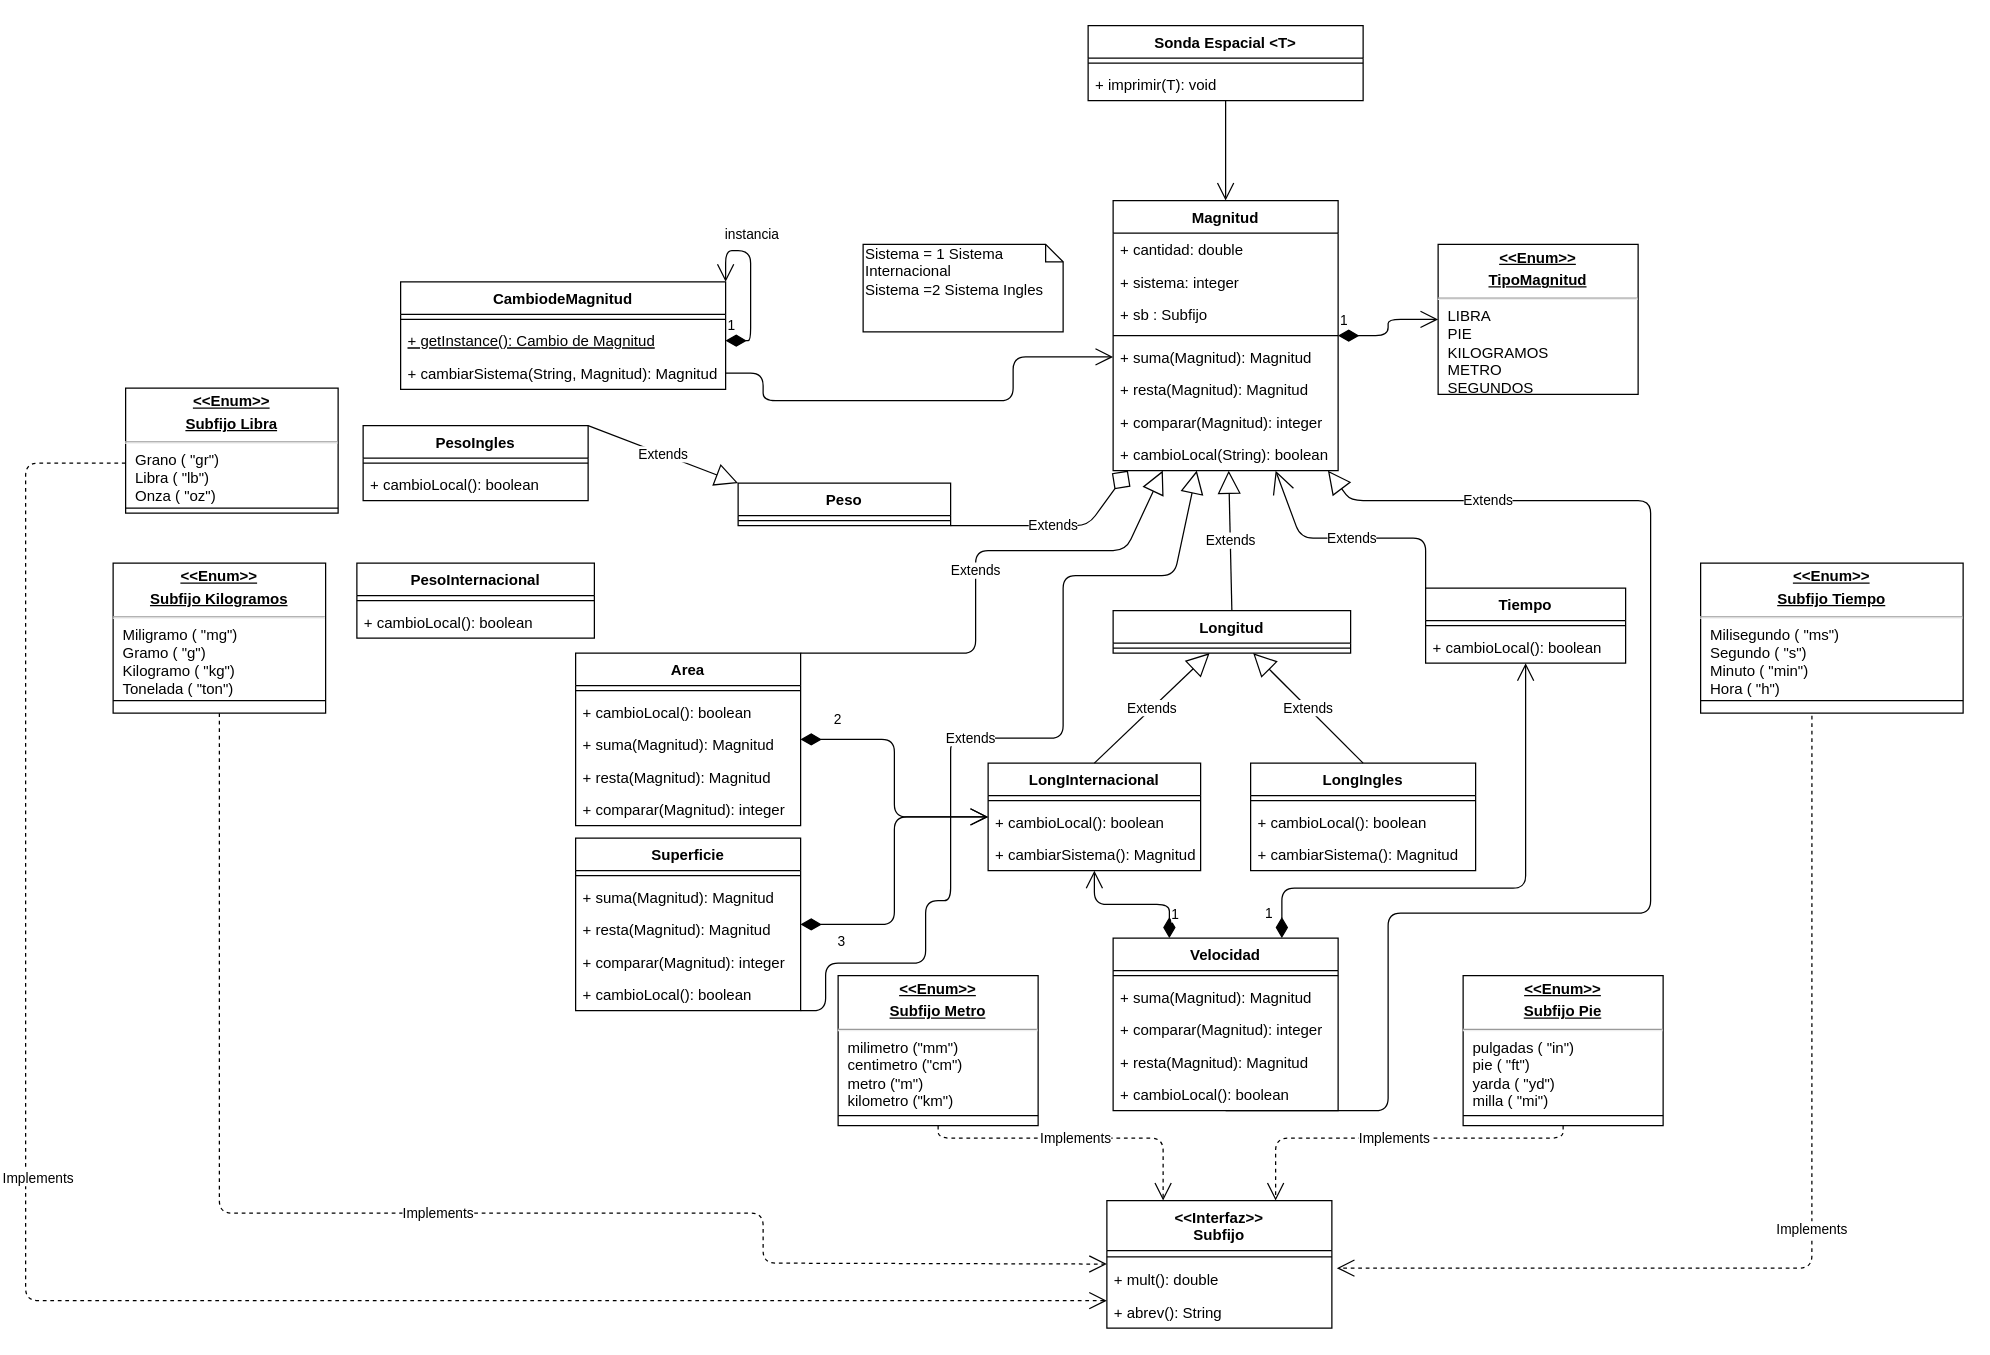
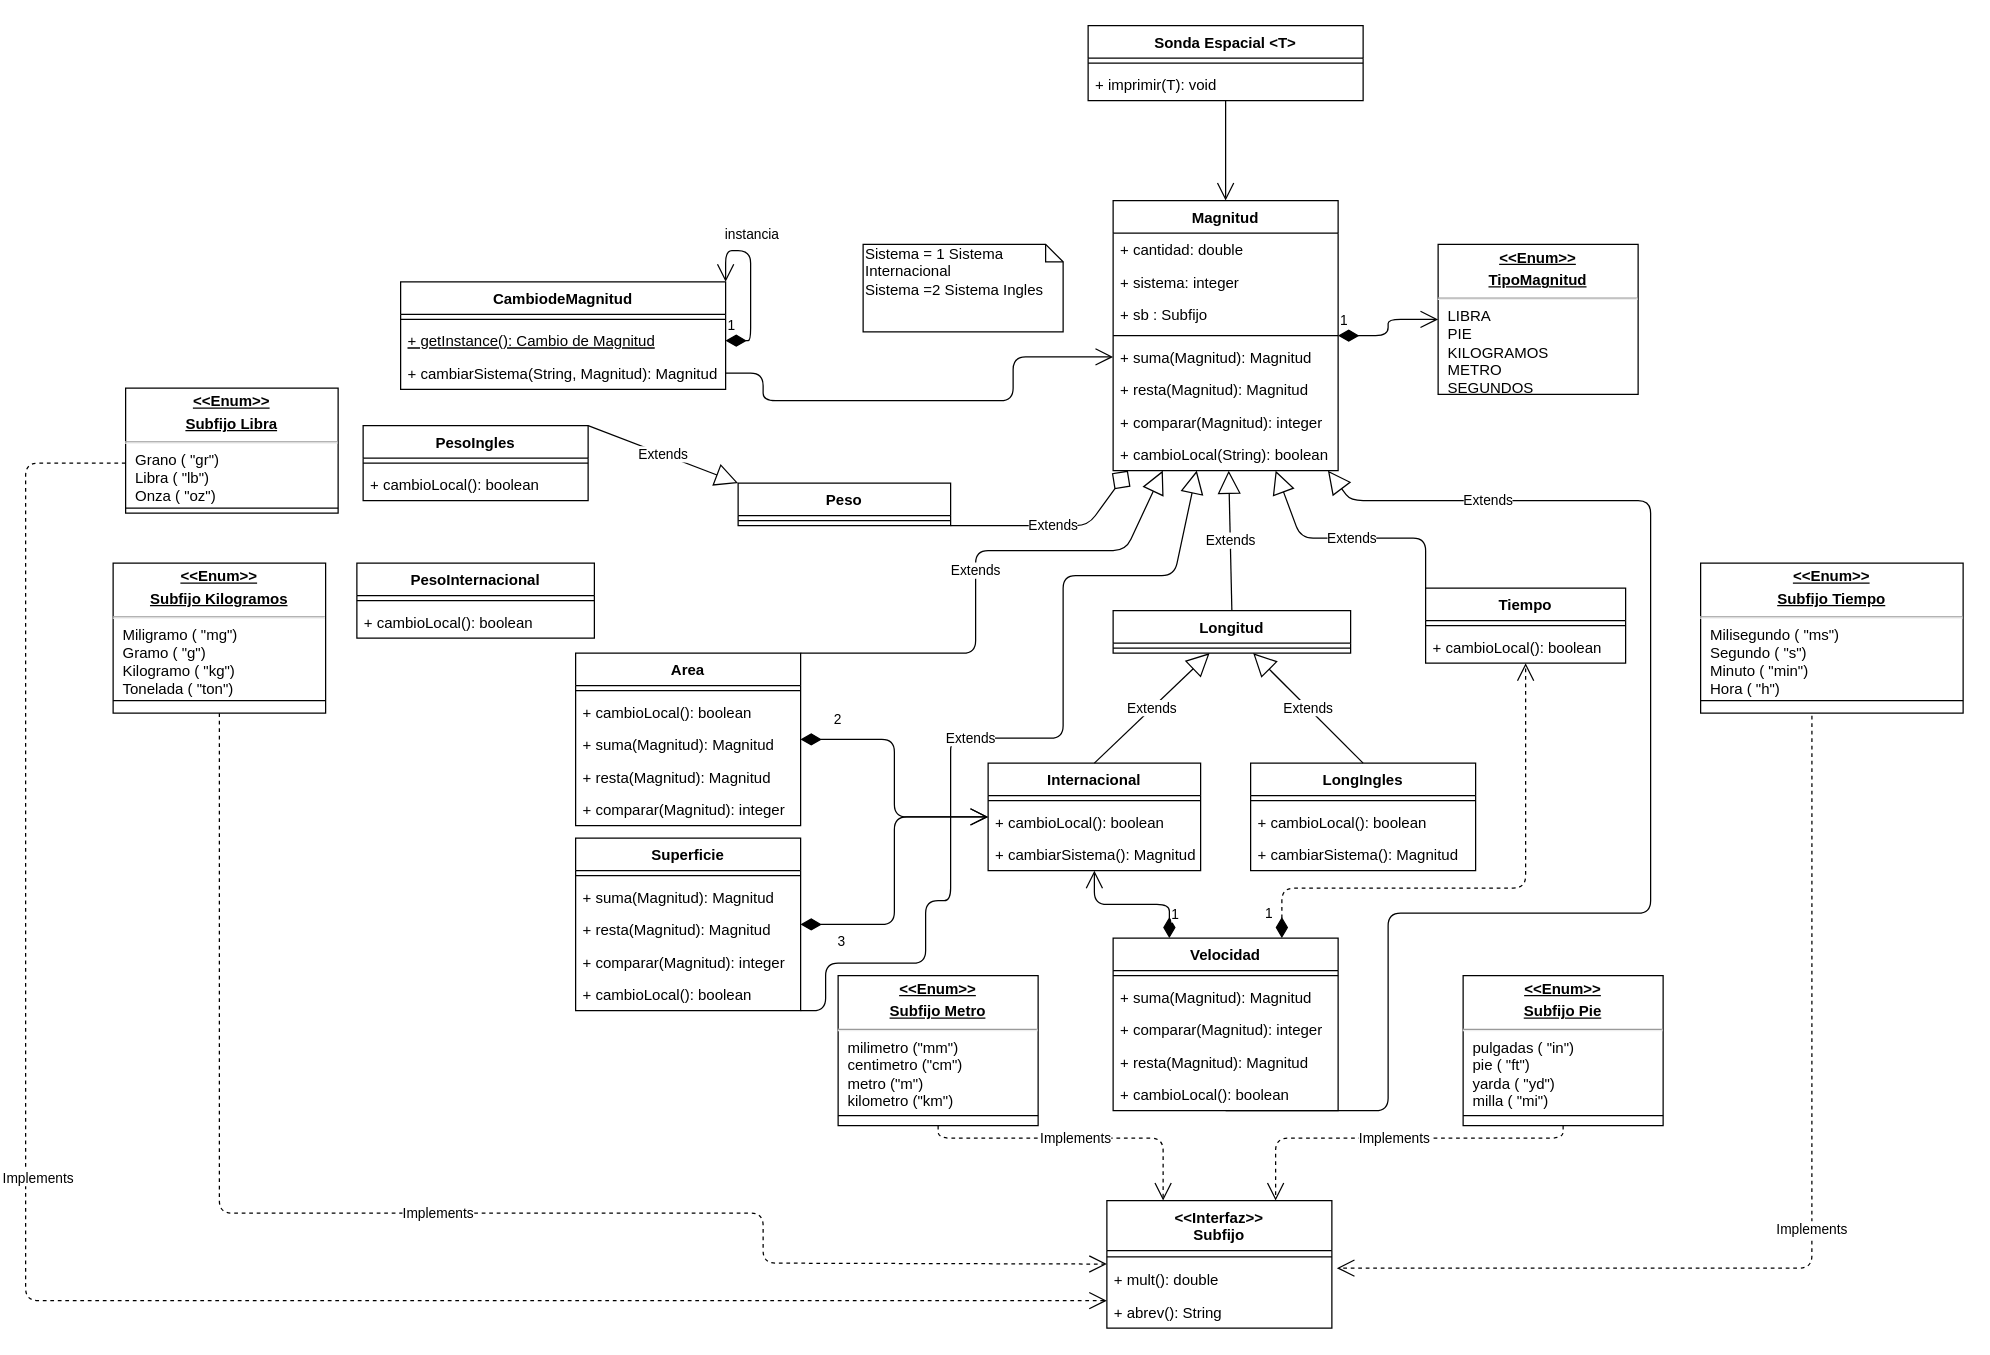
(1280, 484) -> (1284, 493)
(1094, 780) -> (1094, 780)
(1501, 888) -> (1501, 888)
